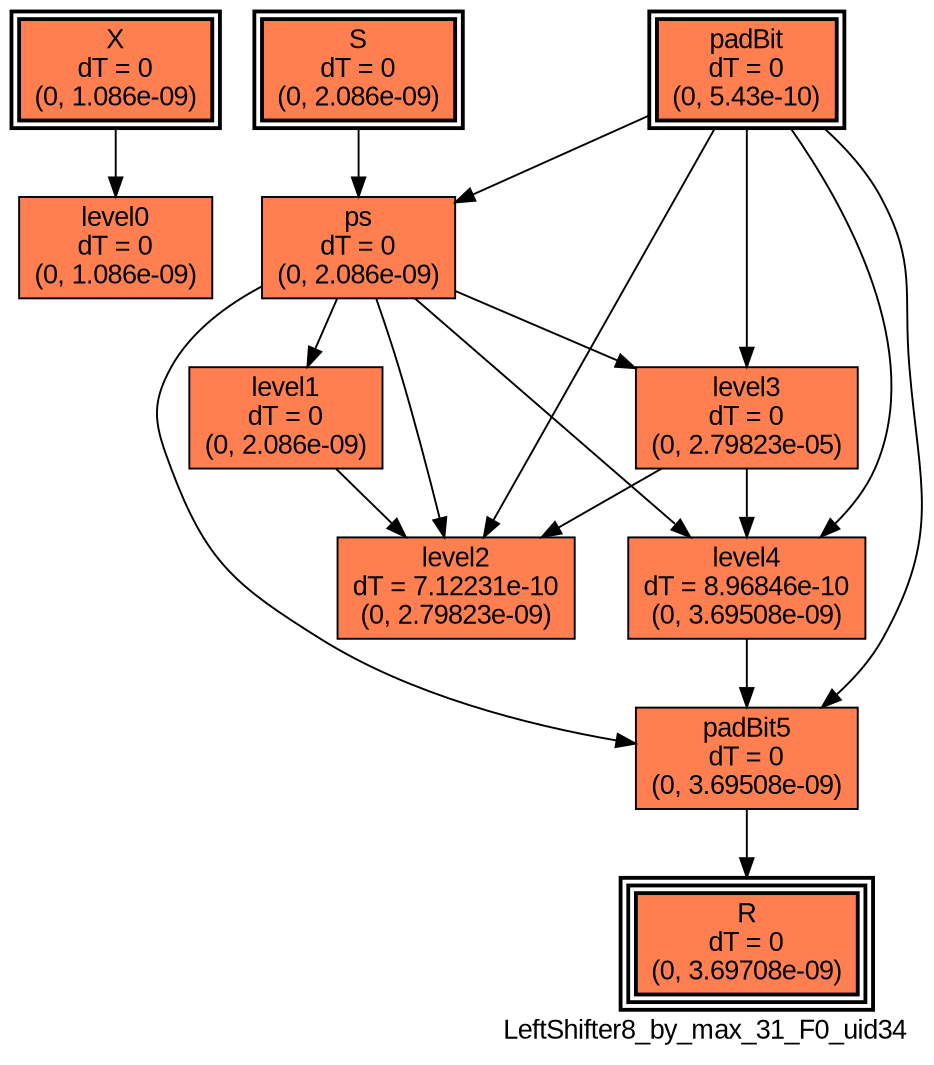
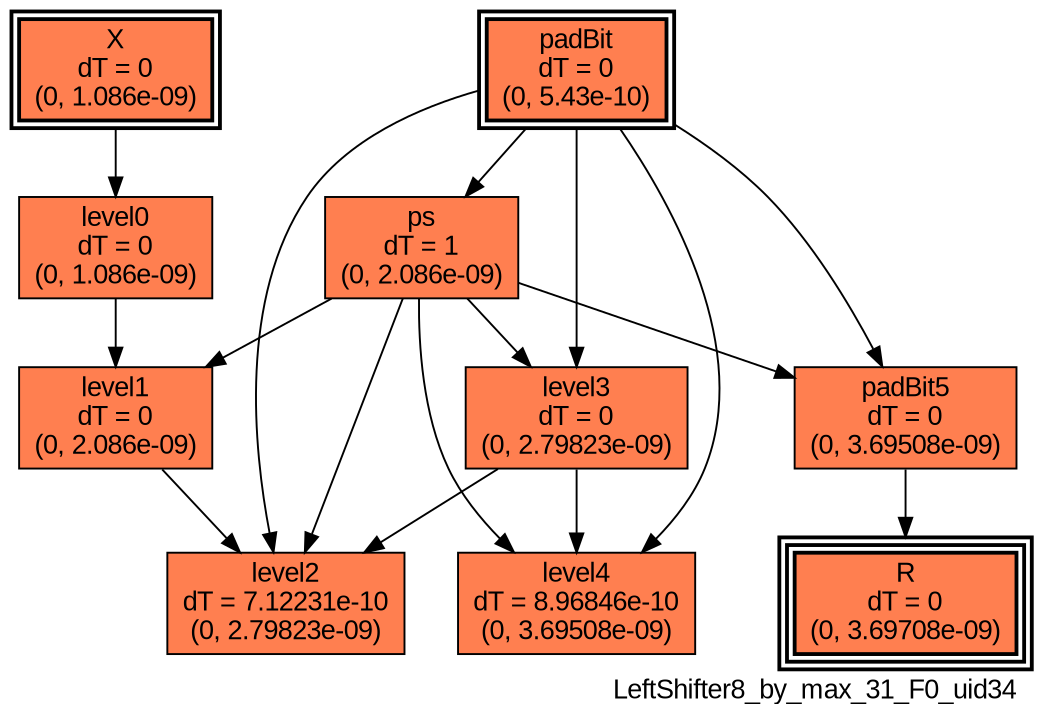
(359, 70) -> none
(359, 248) -> (422, 248)
none -> (116, 323)
(747, 418) -> (577, 418)
(747, 663) -> none
